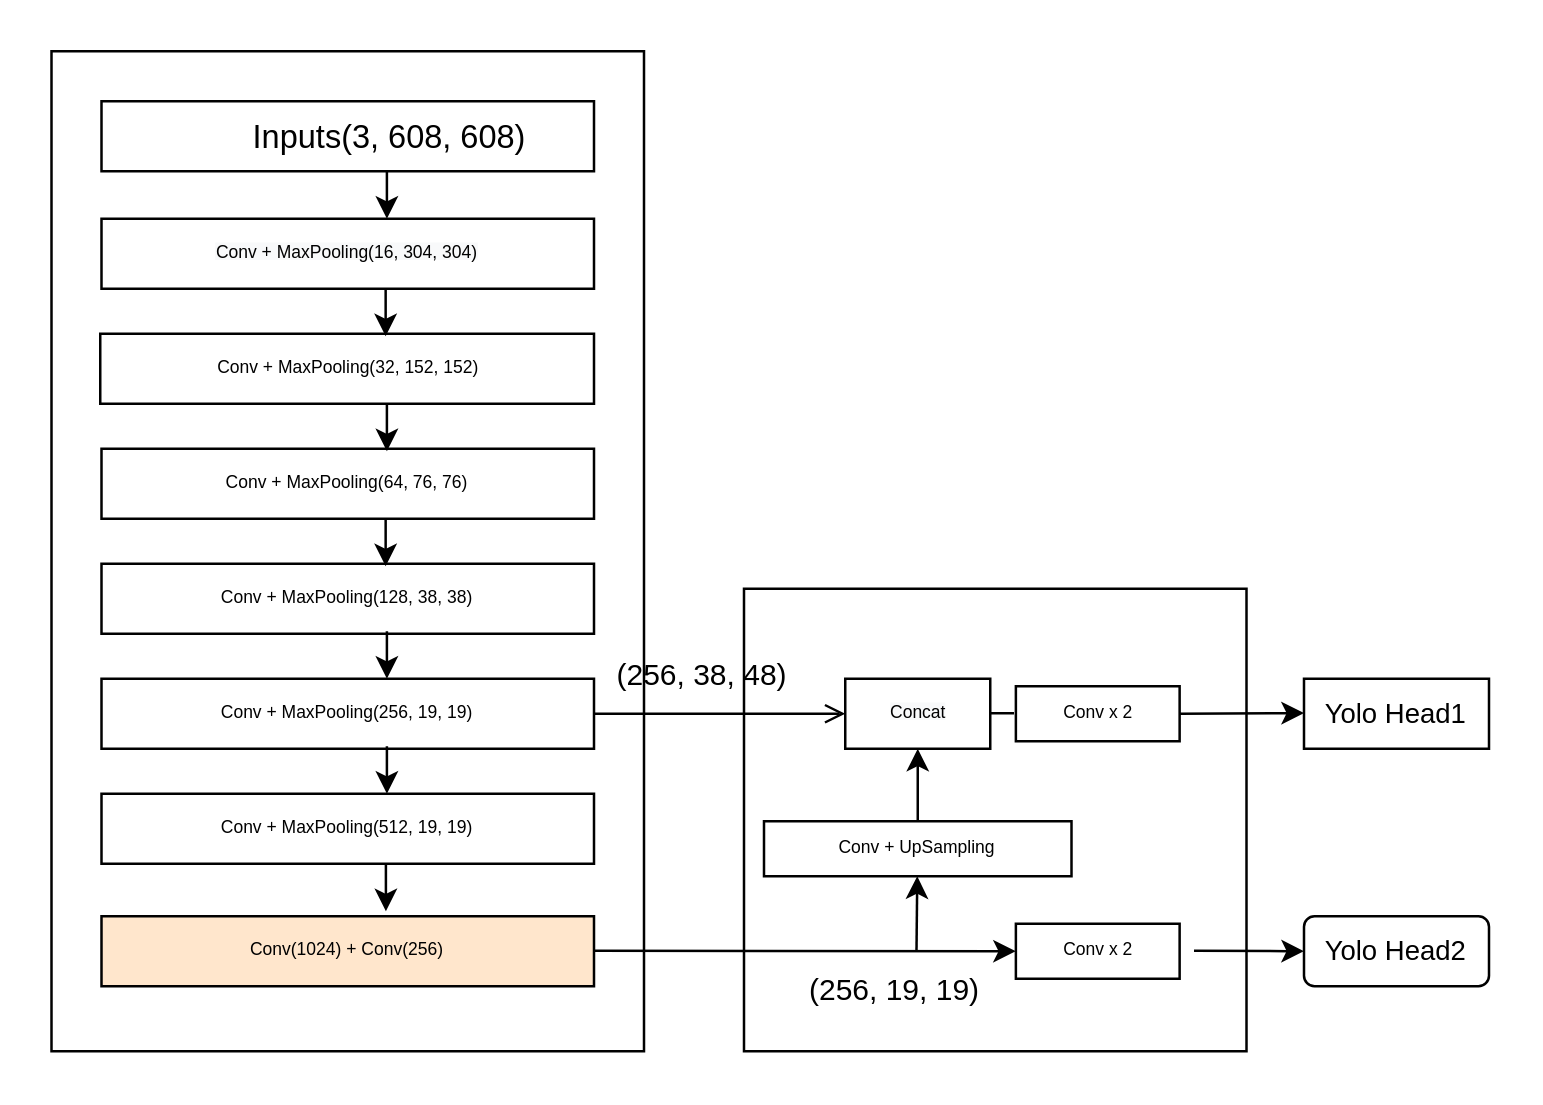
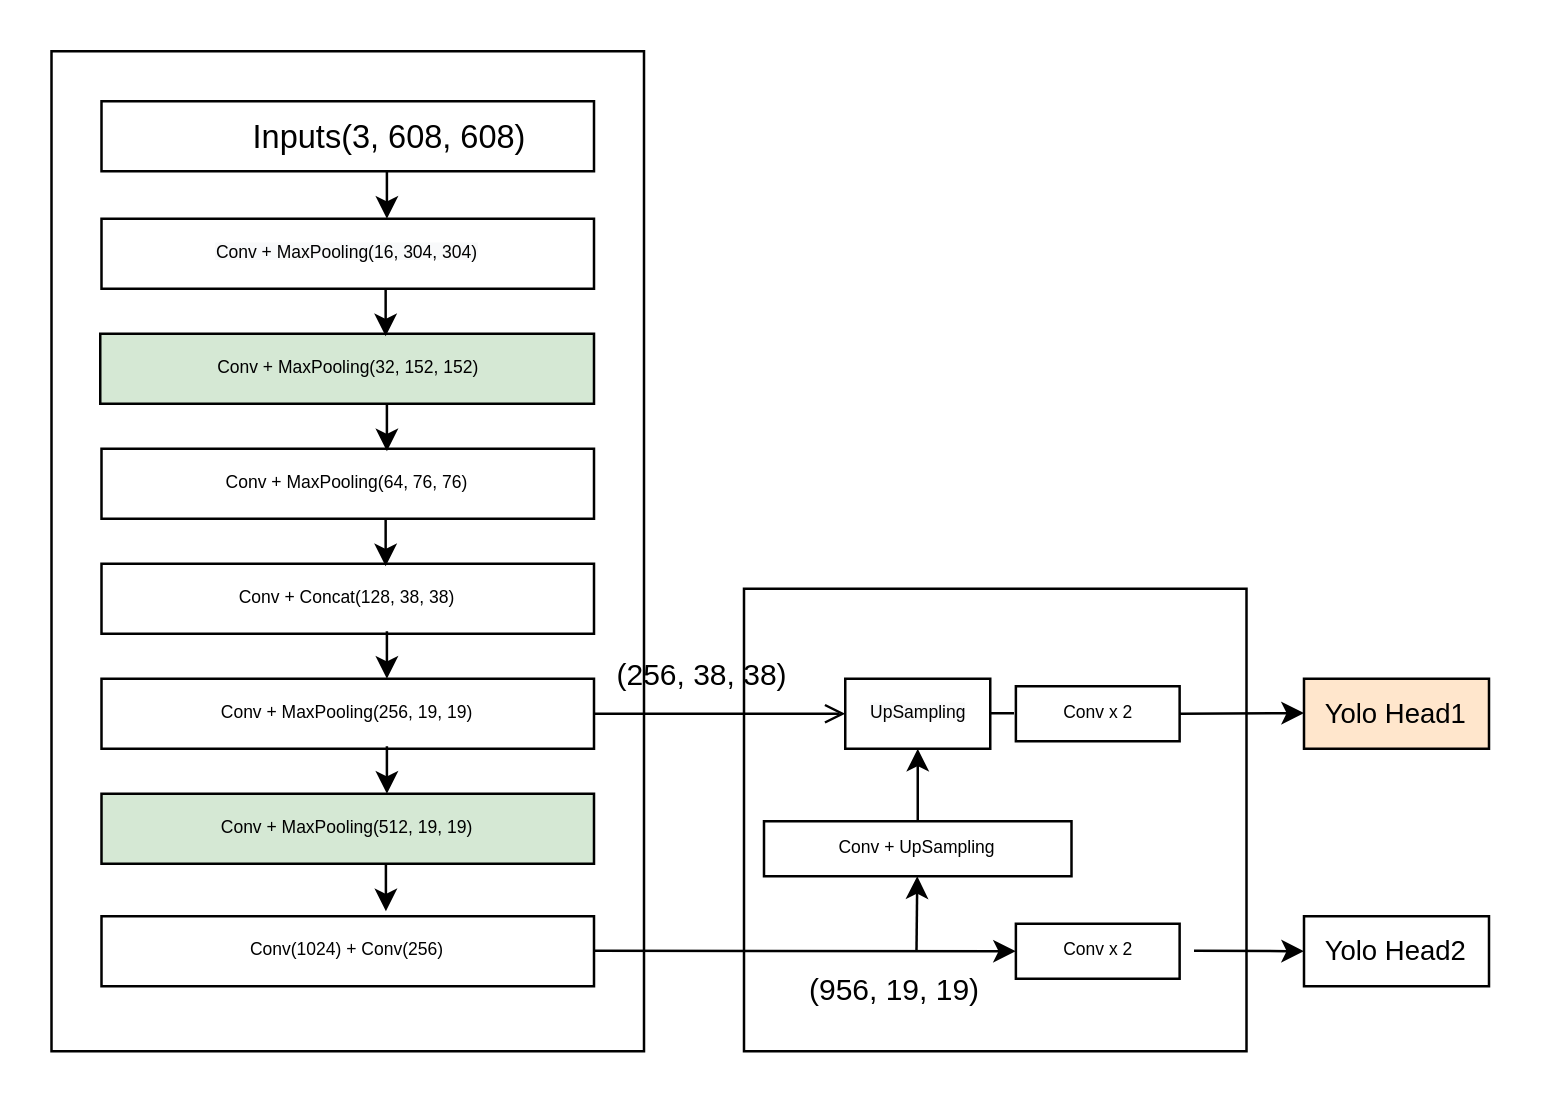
(347, 369) -> (347, 369)
(348, 599) -> (348, 599)
(703, 676) -> (703, 676)
(919, 714) -> (919, 714)
(1396, 714) -> (1396, 714)
(348, 829) -> (348, 829)
(348, 951) -> (348, 951)
(1396, 951) -> (1396, 951)
(895, 991) -> (895, 991)
